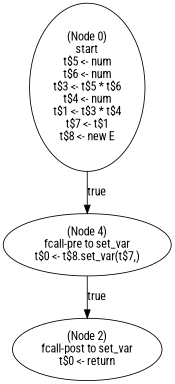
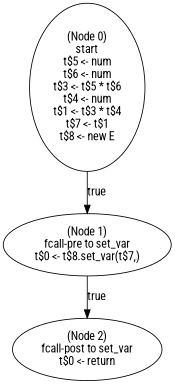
(87, 245) -> (87, 245)
